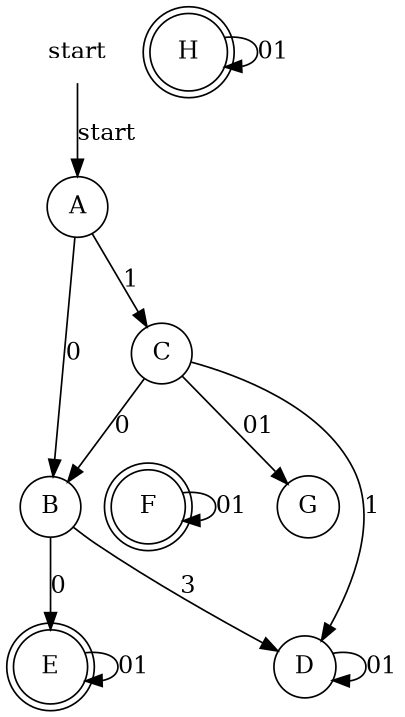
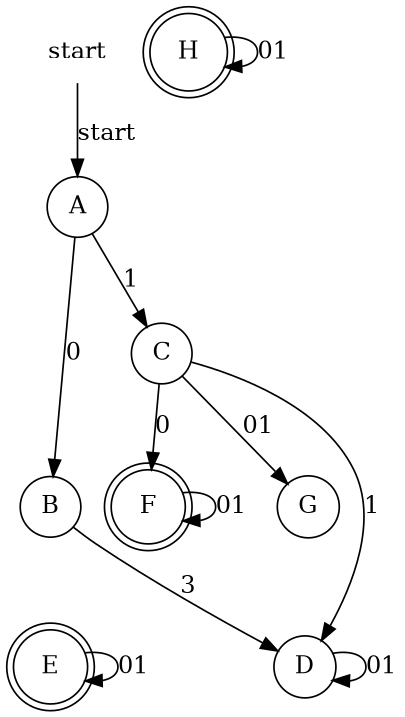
(111, 423) -> (156, 418)
(51, 575) -> none
